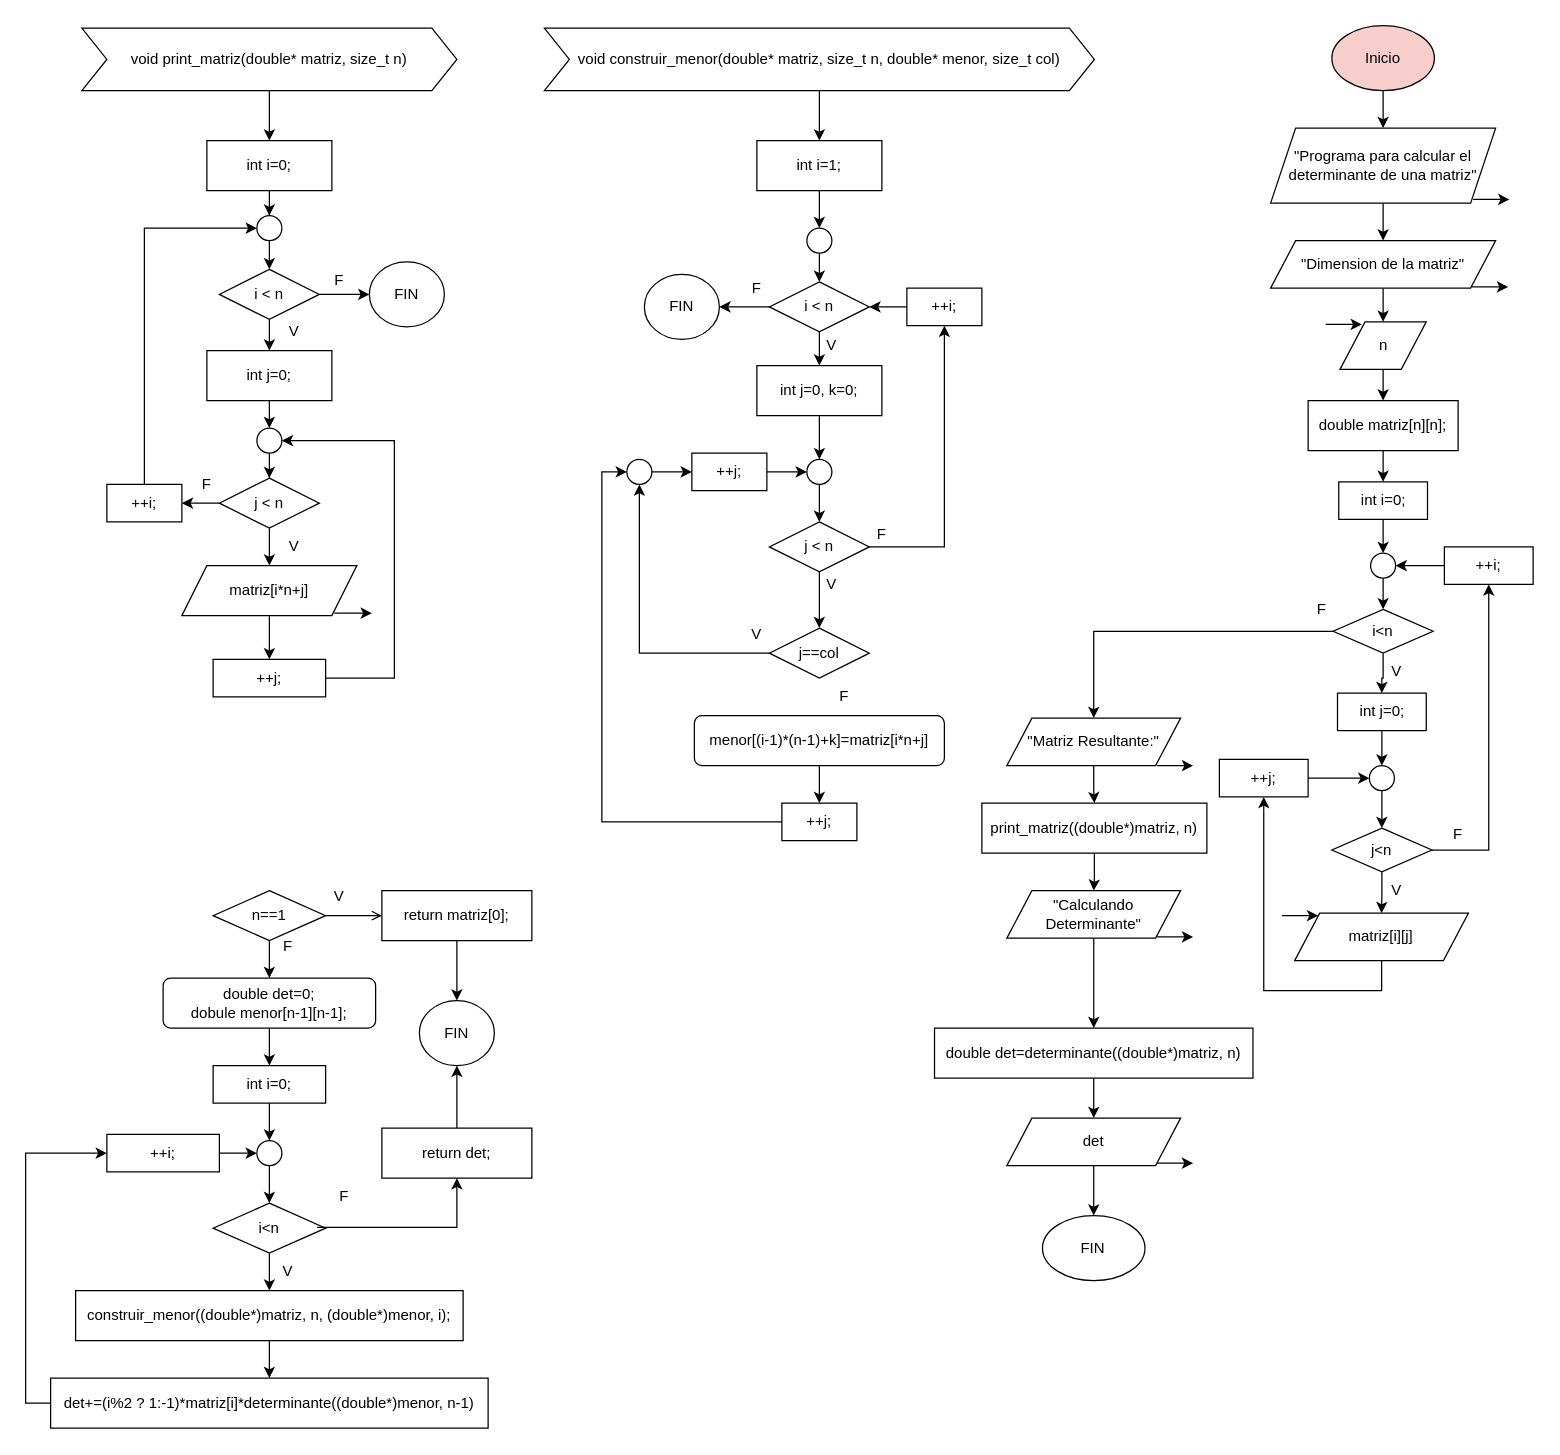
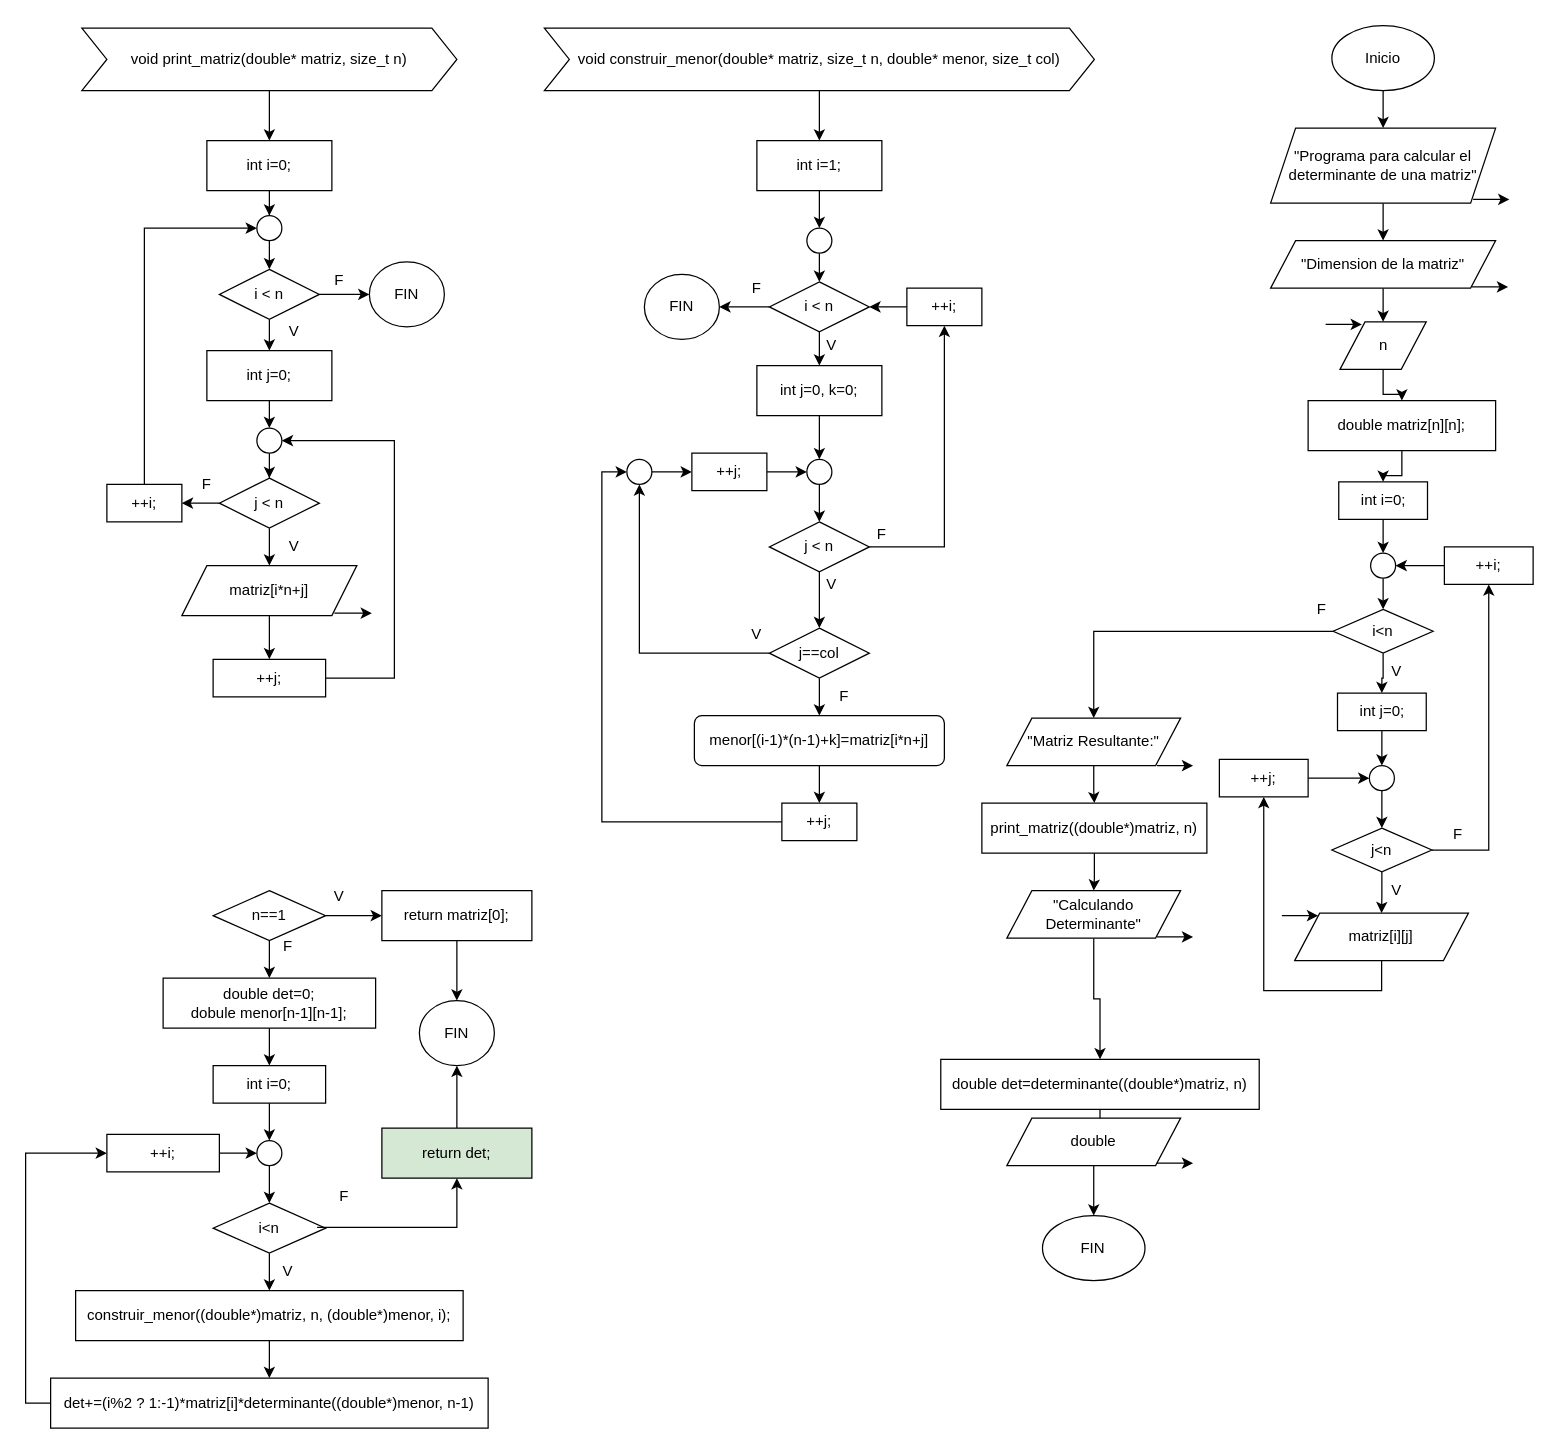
(1383, 58) -> (1383, 58)
(1383, 426) -> (1402, 426)
none -> (819, 701)
(374, 916) -> (372, 916)
(269, 1003) -> (269, 1003)
(1094, 1053) -> (1100, 1084)
(1094, 1142) -> (1094, 1142)
(457, 1153) -> (457, 1153)
